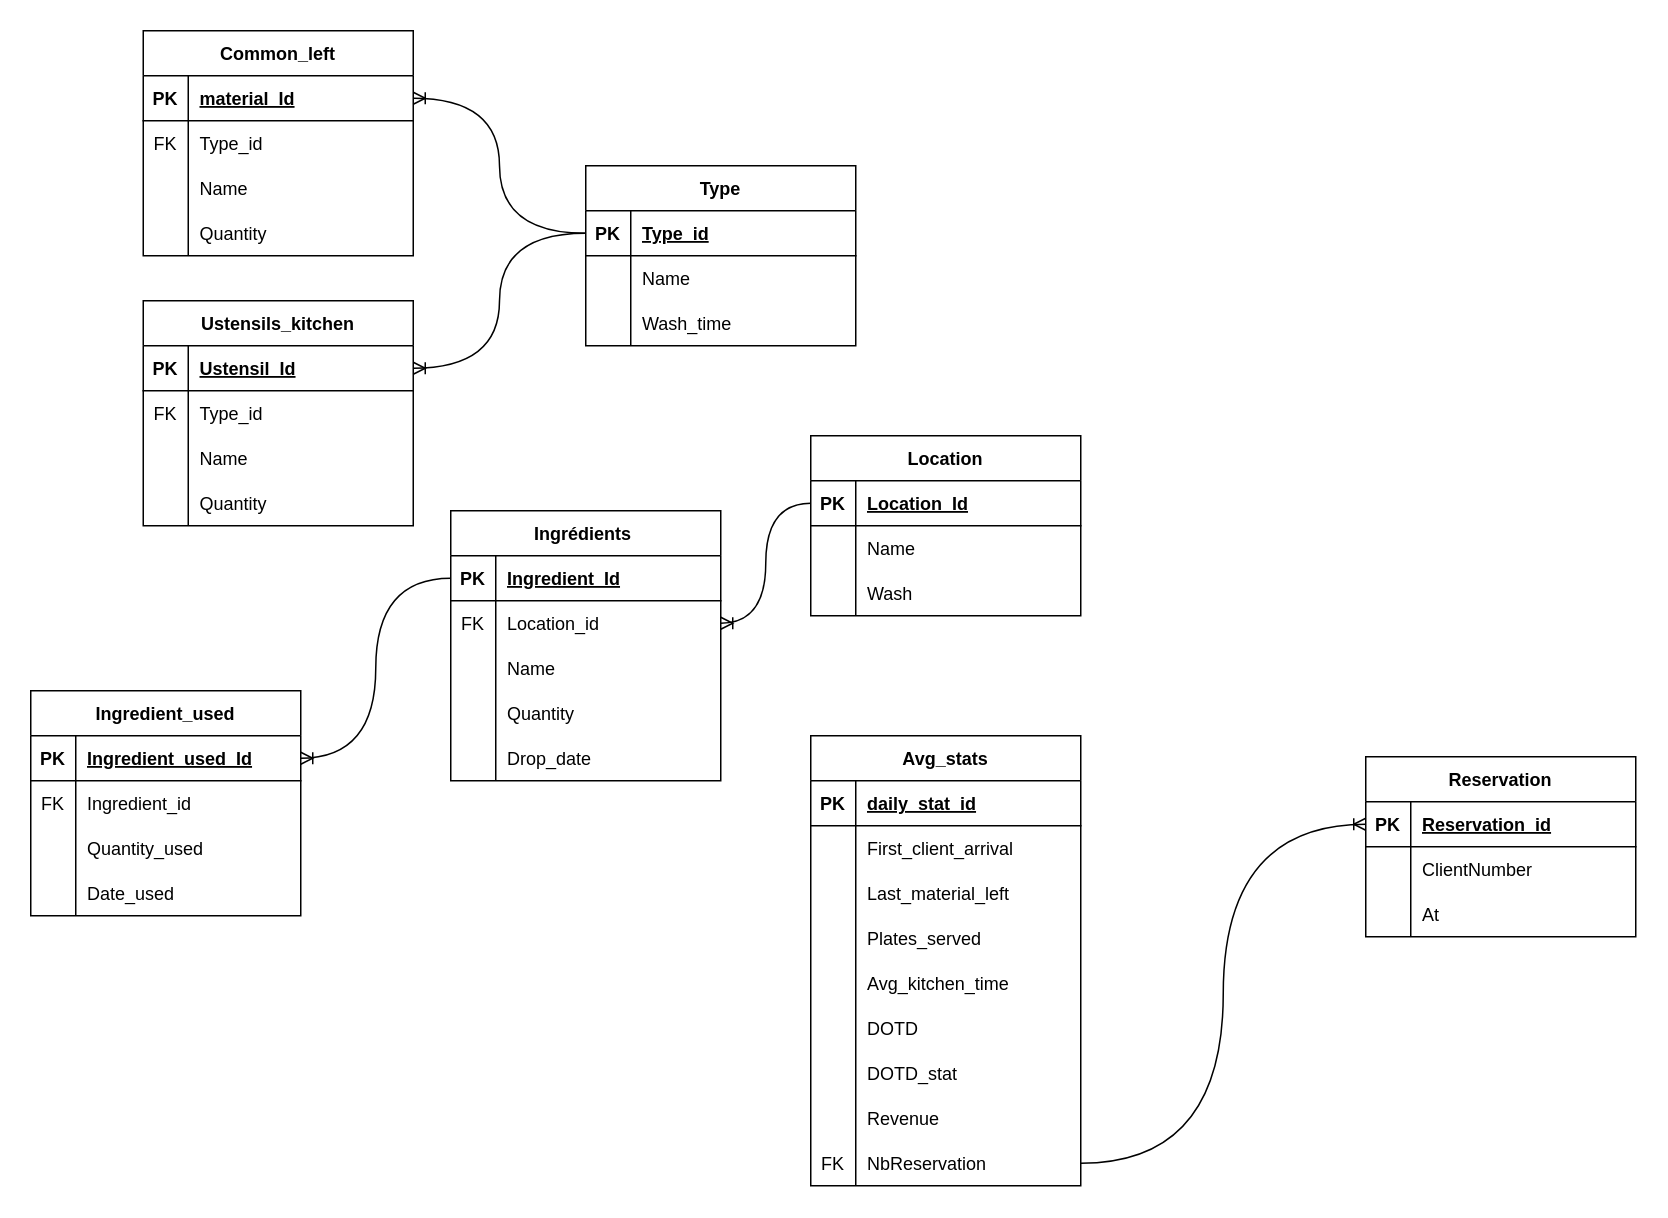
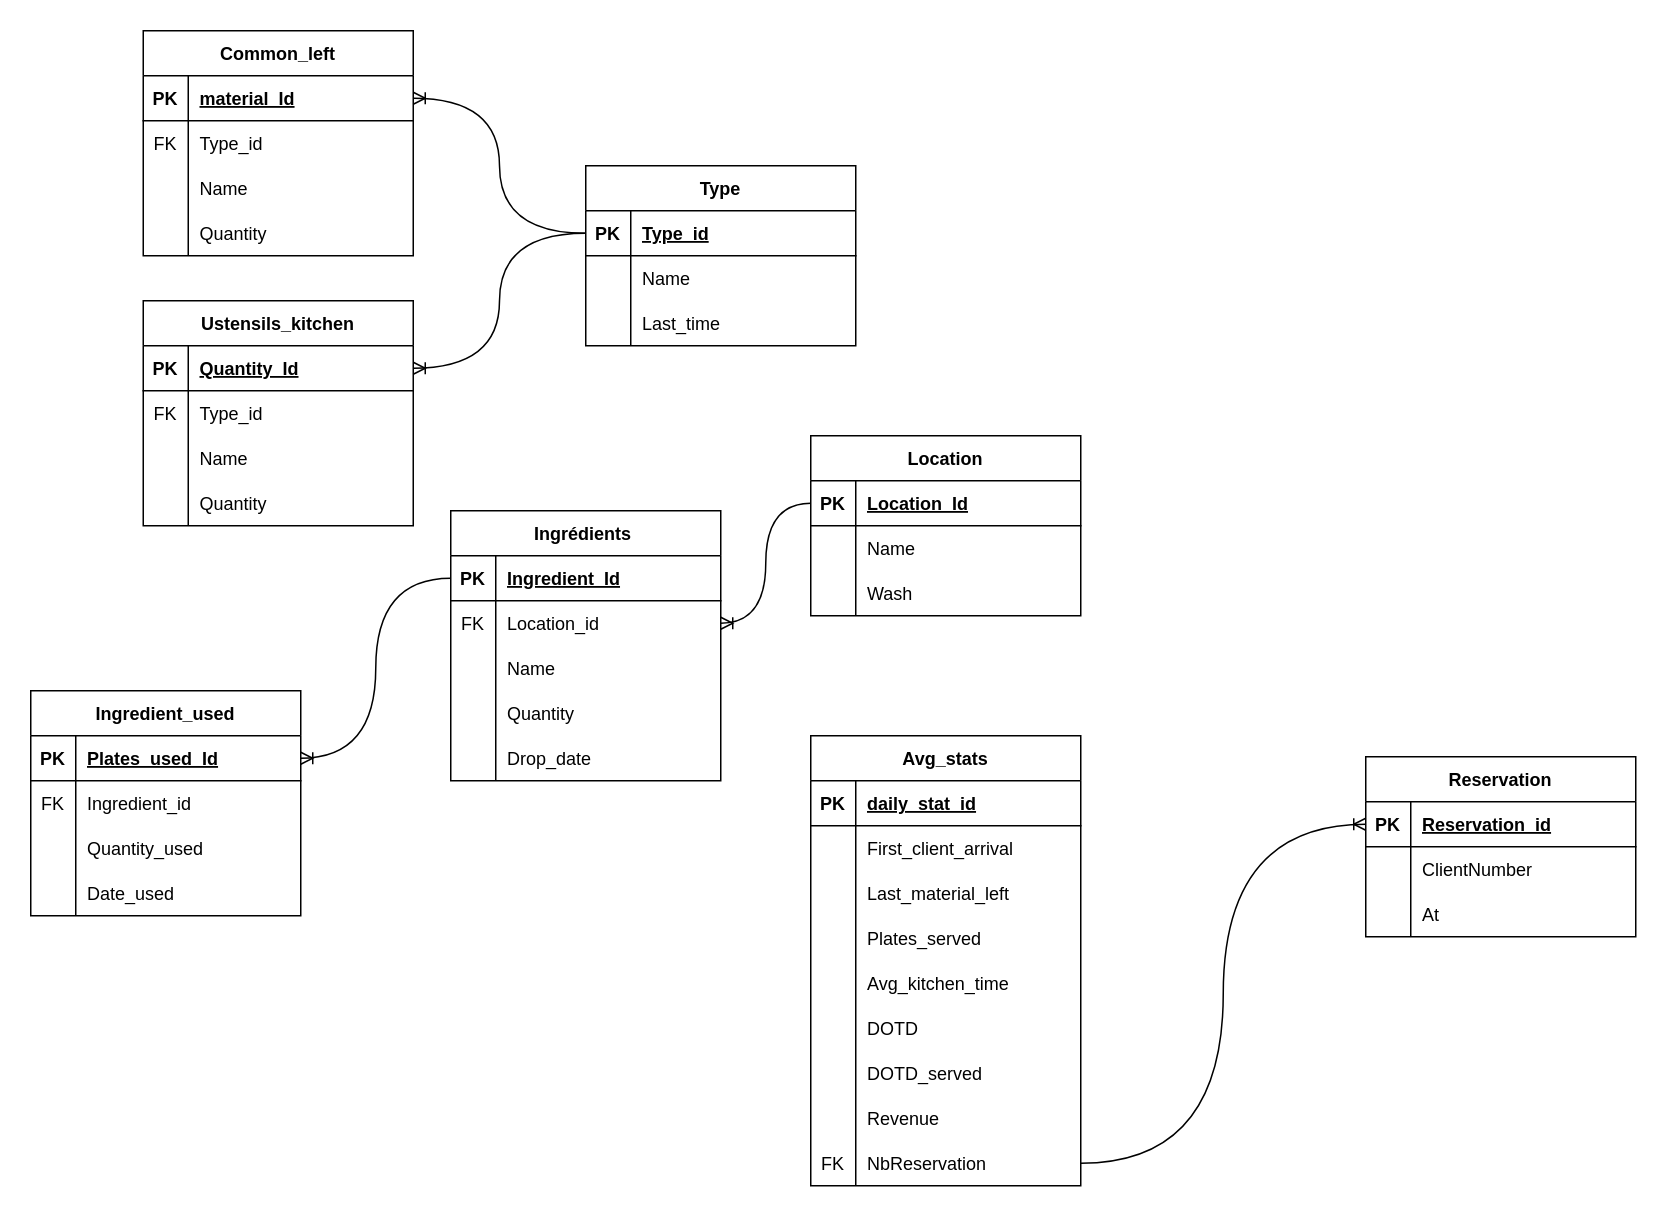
(685, 324) -> (685, 324)
(250, 369) -> (253, 369)
(175, 759) -> (155, 759)
(912, 1074) -> (922, 1074)
